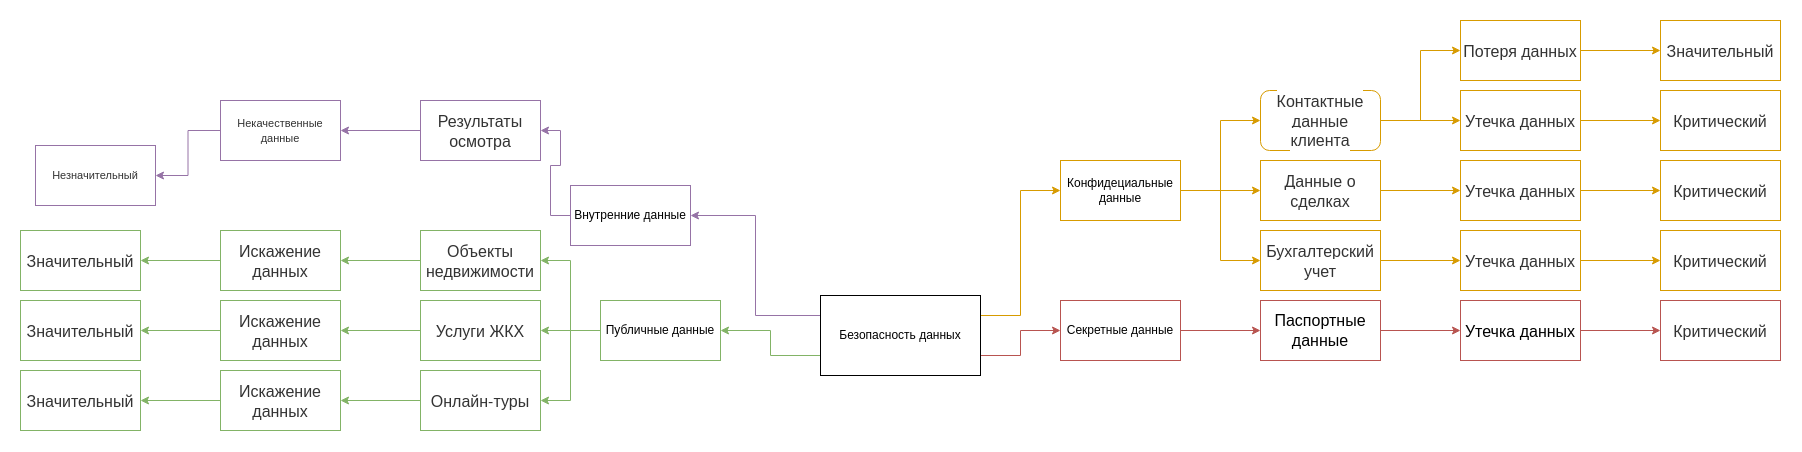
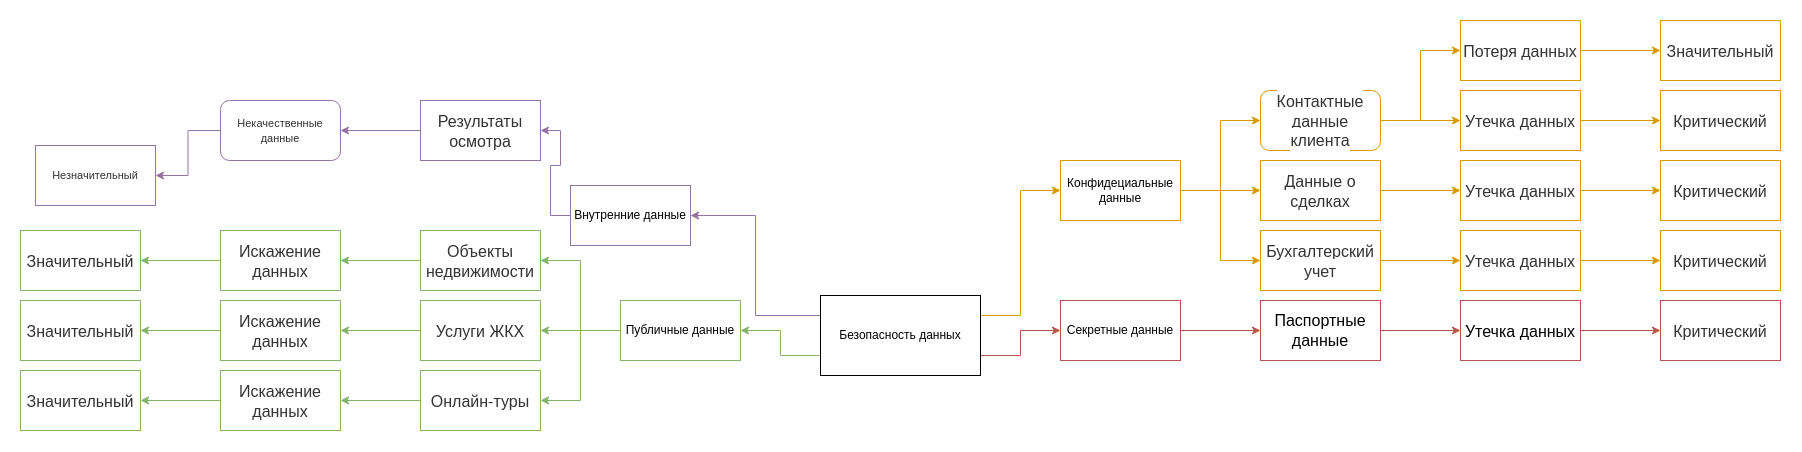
(281, 131) -> (281, 131)
(661, 331) -> (681, 331)
